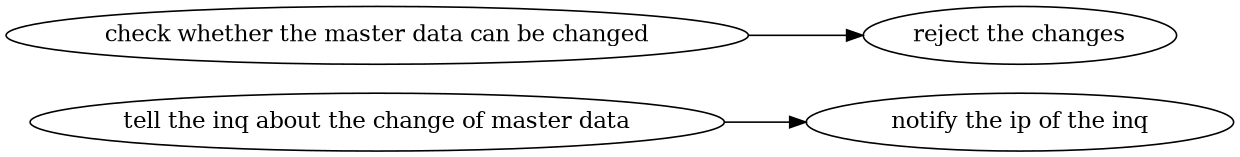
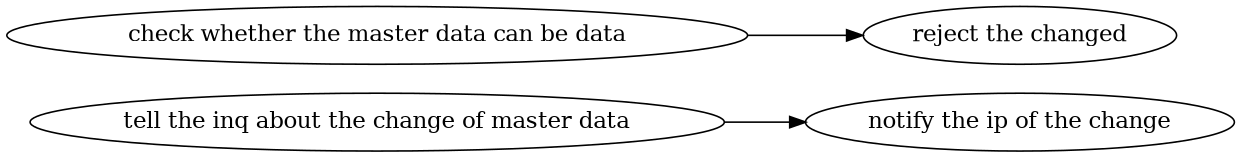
(377, 35) -> (377, 35)
(1020, 35) -> (1020, 35)
(1020, 122) -> (1020, 122)
